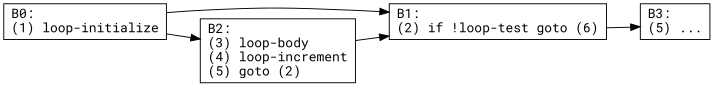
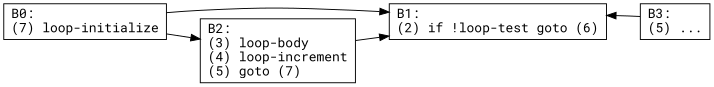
(85, 22) -> (85, 22)
(619, 28) -> (628, 16)
(278, 51) -> (278, 51)
